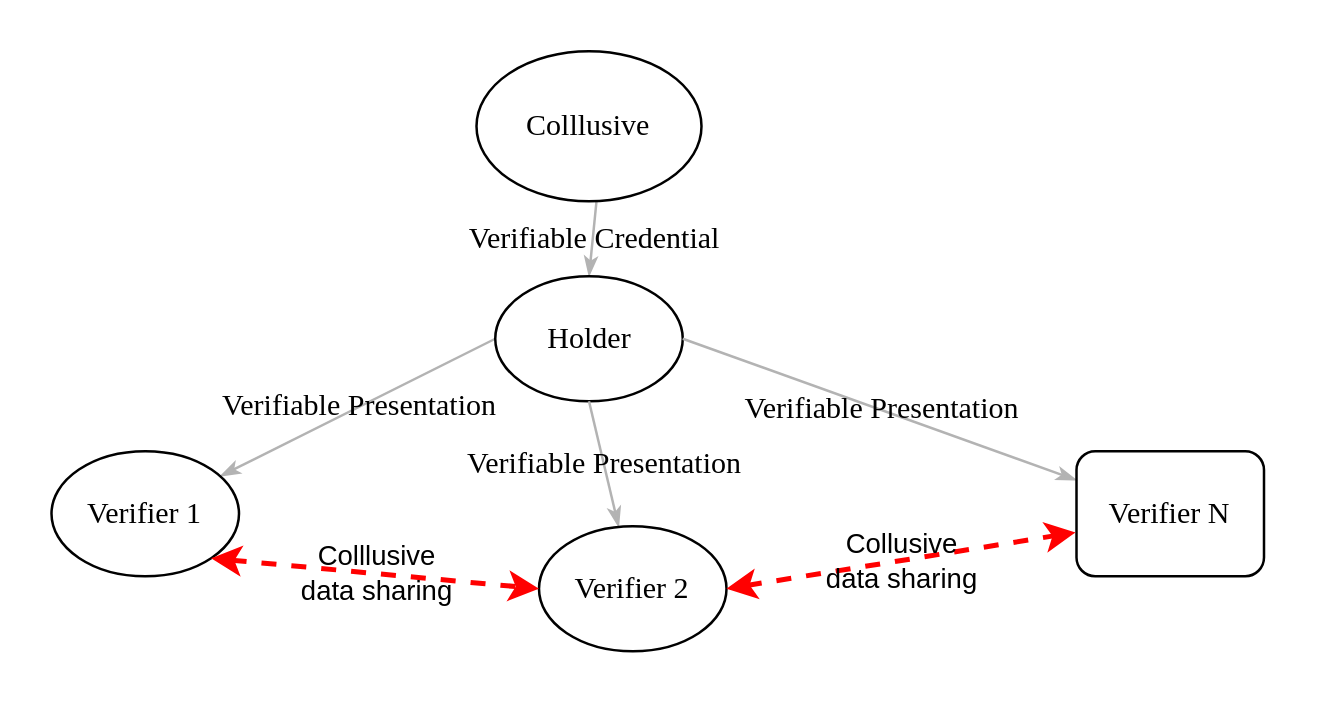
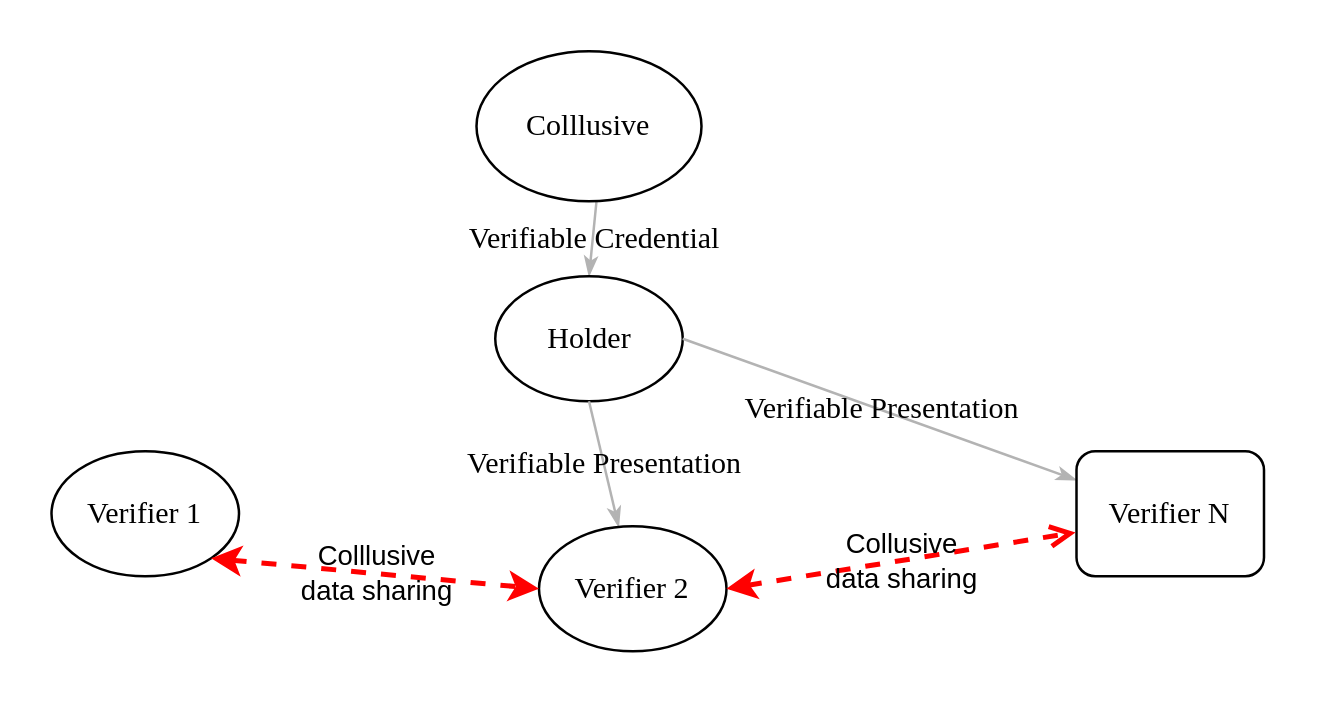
(362, 405) -> none
(1052, 536) -> (1056, 535)
